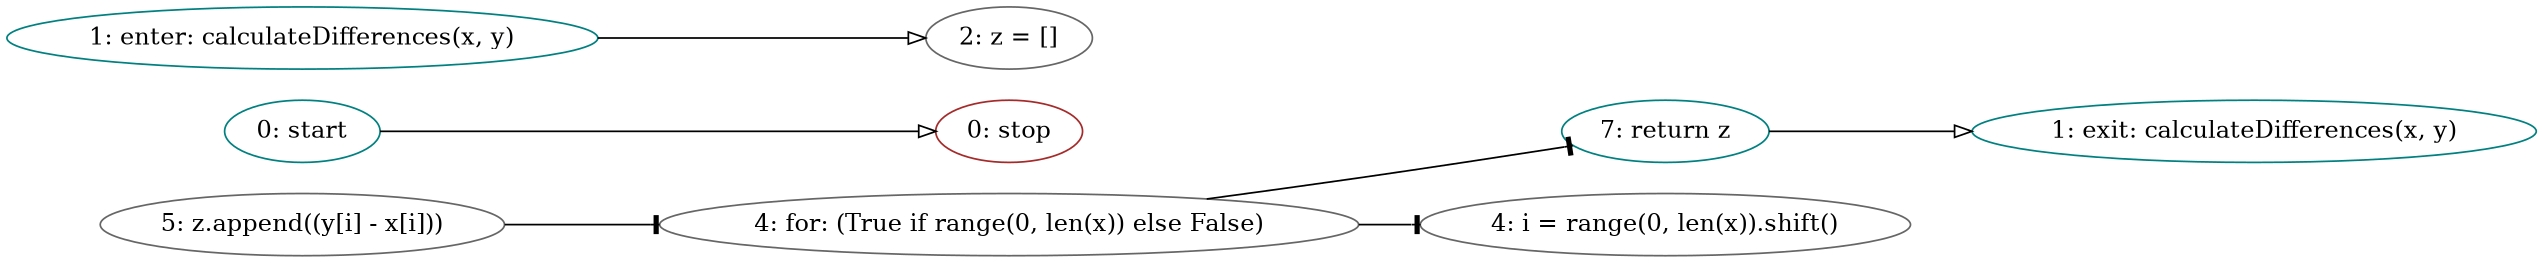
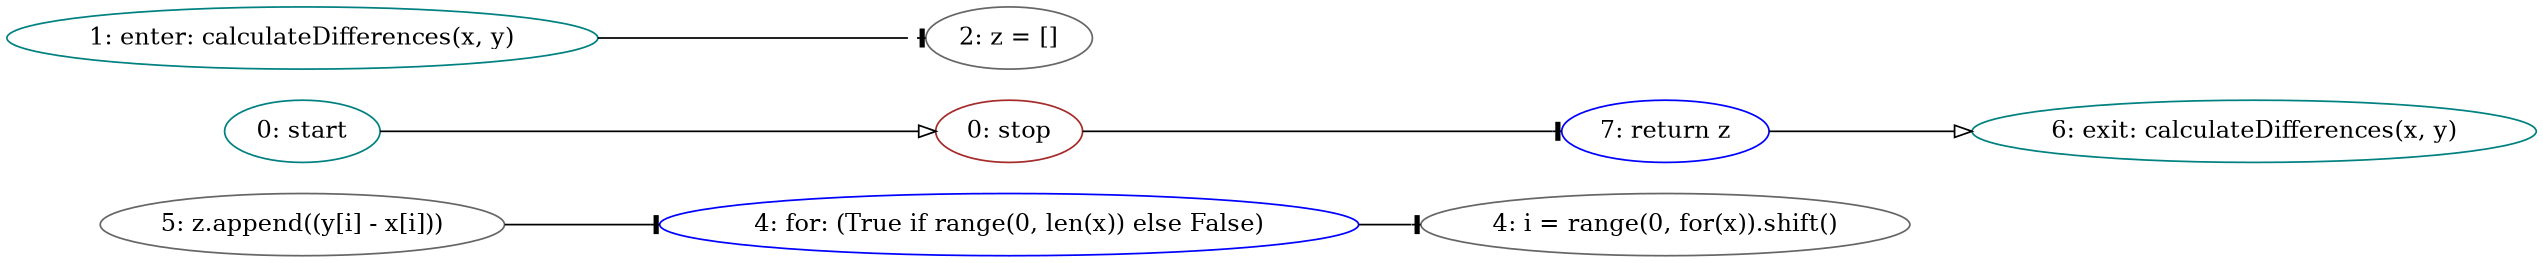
(753, 38) -> (753, 38)
(1665, 131) -> (1665, 131)
(2254, 131) -> (2254, 131)
(1386, 174) -> (1318, 131)
(1009, 225) -> (1009, 225)
(1665, 225) -> (1665, 225)
